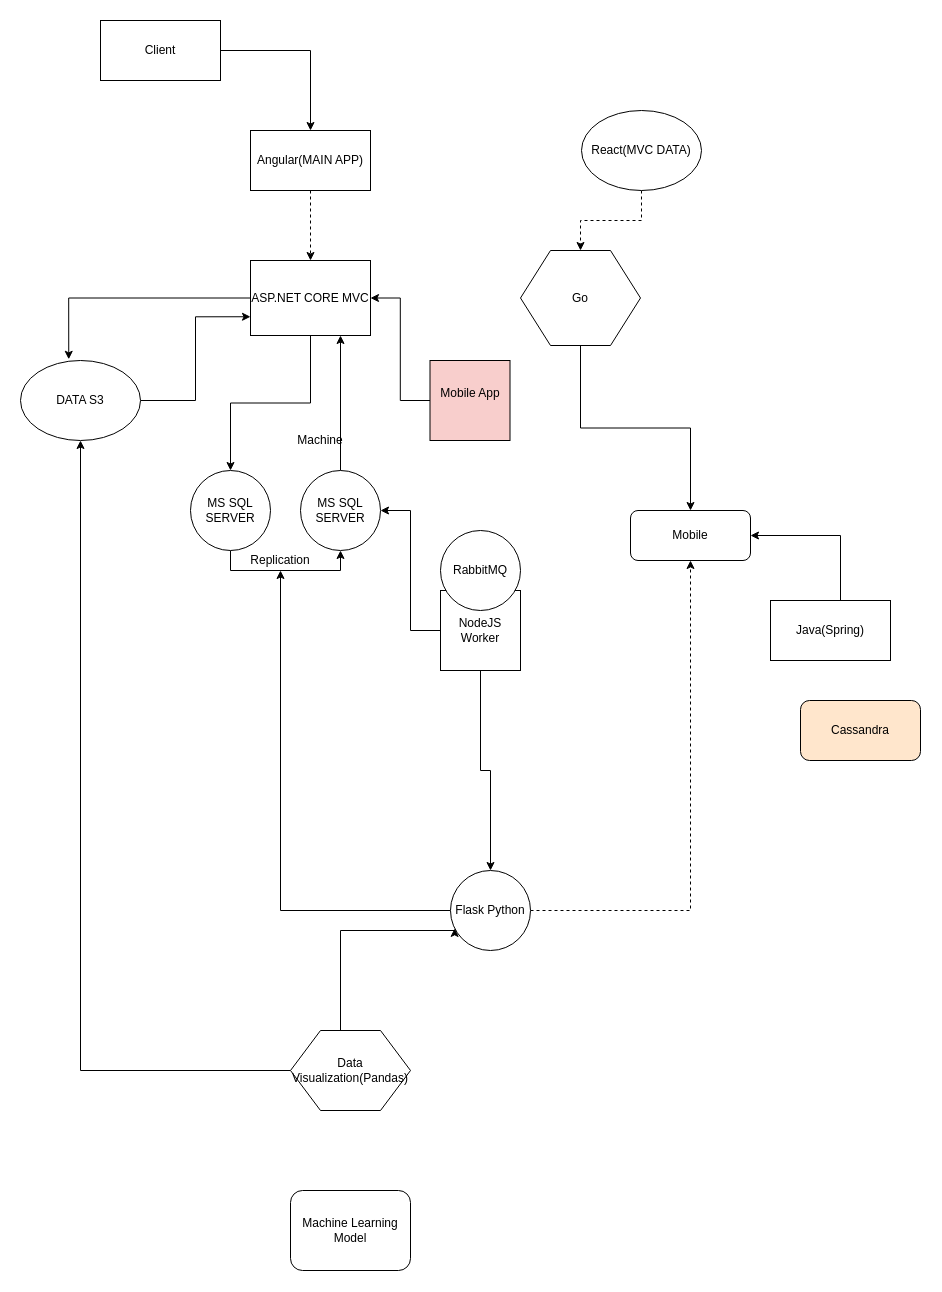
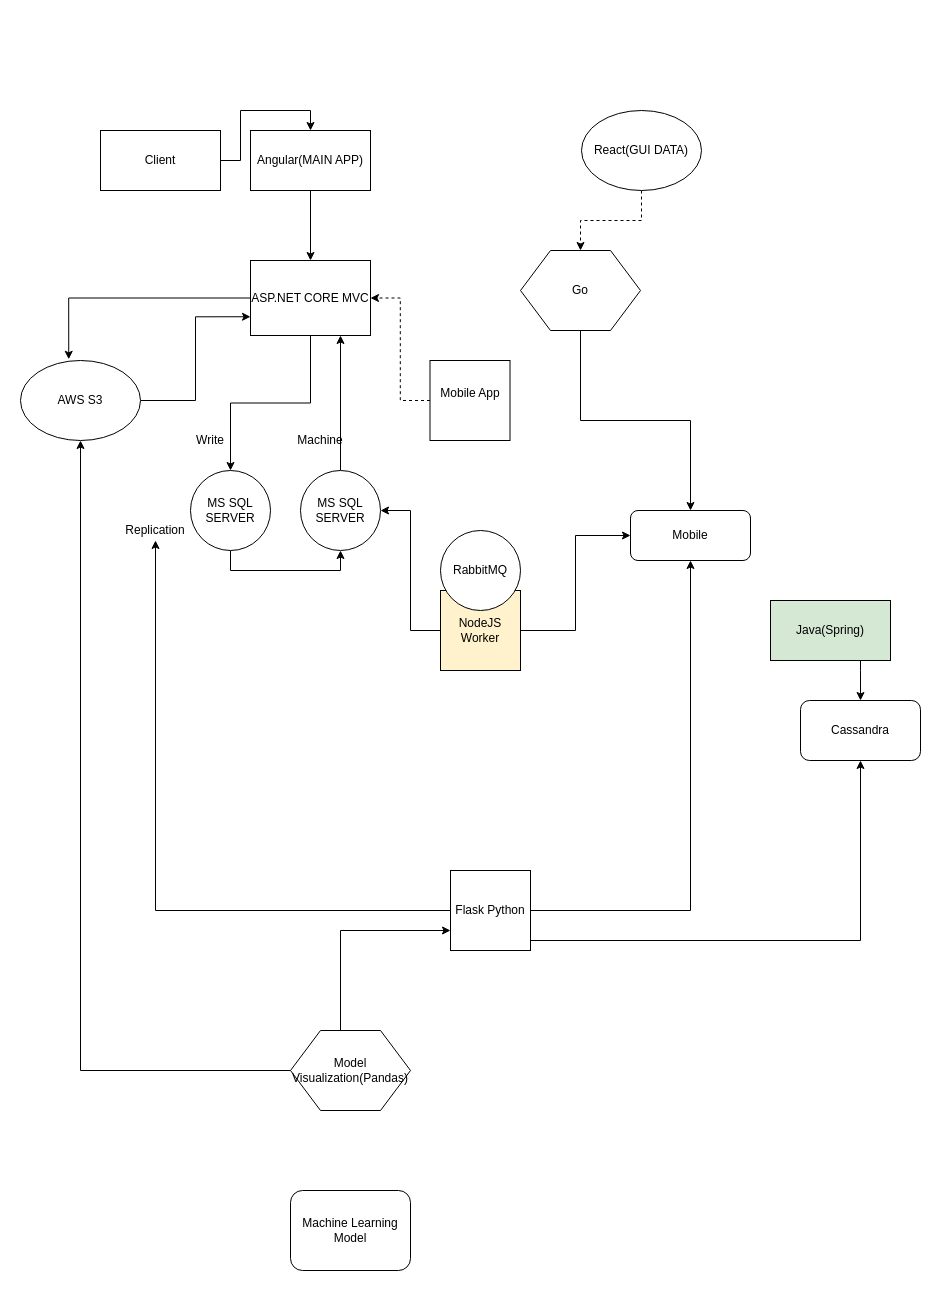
(161, 51) -> (161, 161)
(642, 151) -> (642, 151)
(311, 222) -> (311, 222)
(581, 298) -> (581, 291)
(400, 351) -> (400, 351)
(81, 401) -> (81, 401)
(470, 401) -> (470, 401)
none -> (211, 441)
(831, 536) -> none
(281, 561) -> (156, 531)
(481, 631) -> (481, 631)
(831, 631) -> (831, 631)
none -> (861, 677)
(861, 731) -> (861, 731)
(482, 771) -> (576, 587)
(691, 818) -> (691, 818)
(491, 911) -> (491, 911)
none -> (782, 941)
(351, 1071) -> (351, 1071)
